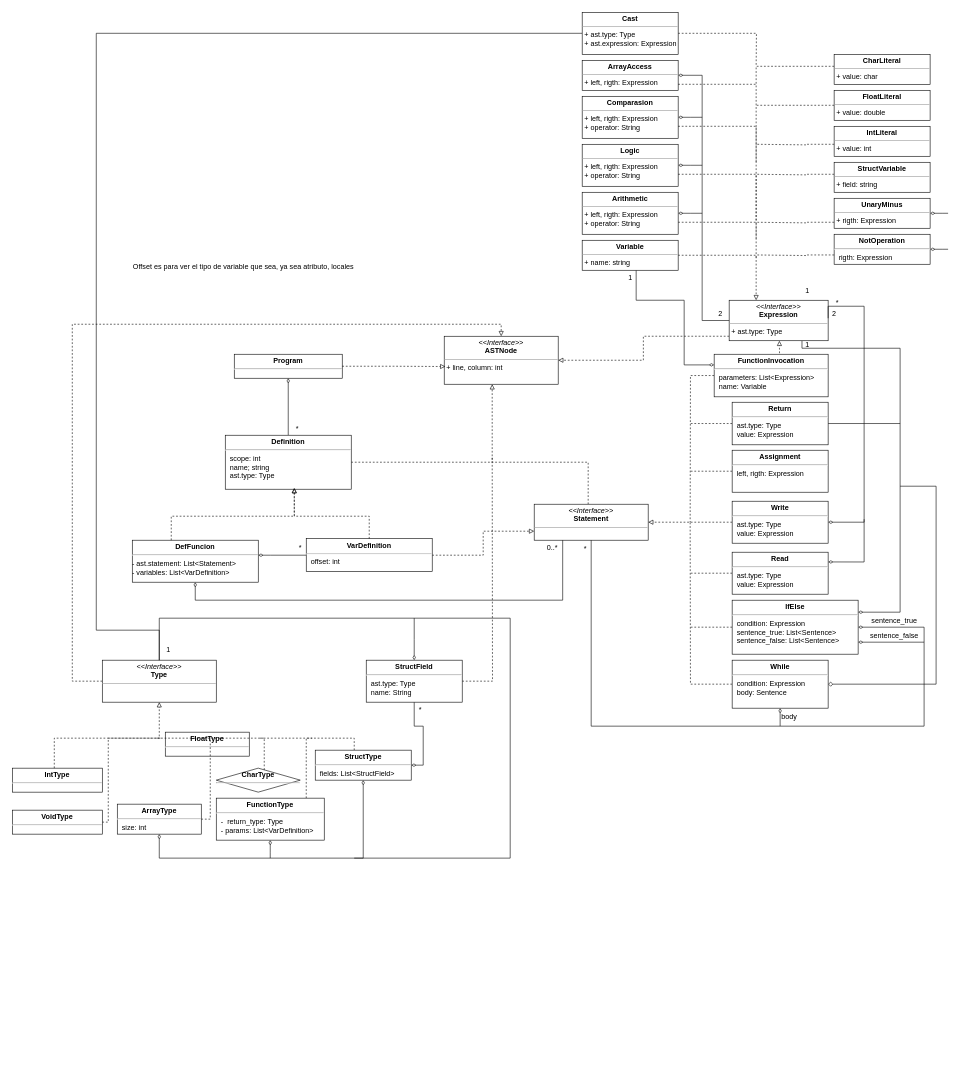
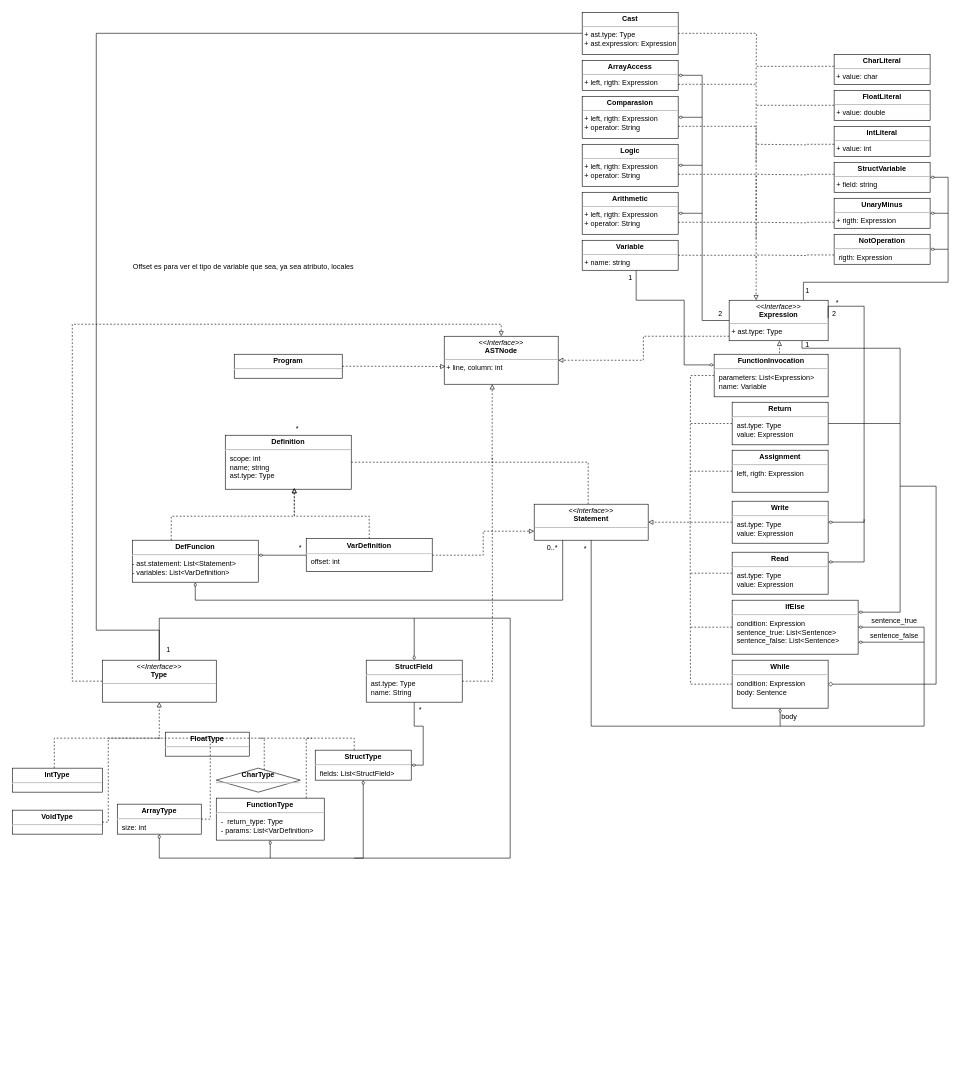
none -> (926, 282)
(288, 409) -> none
